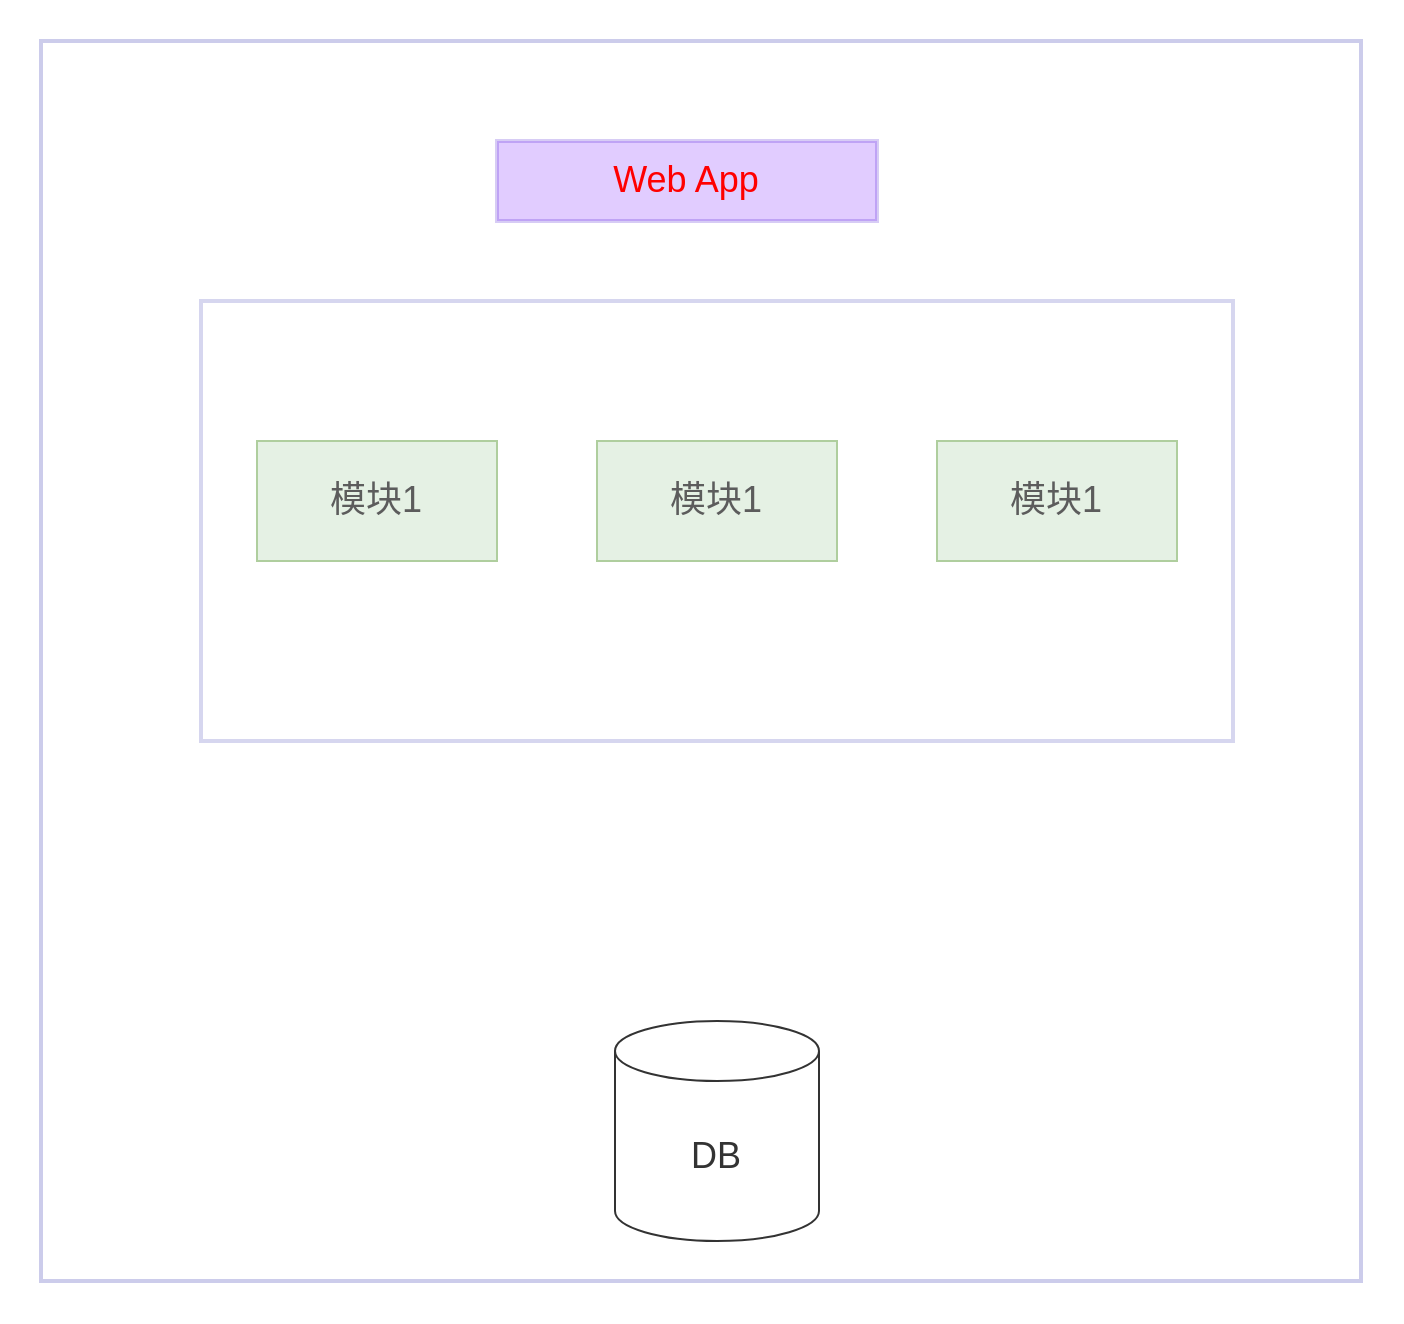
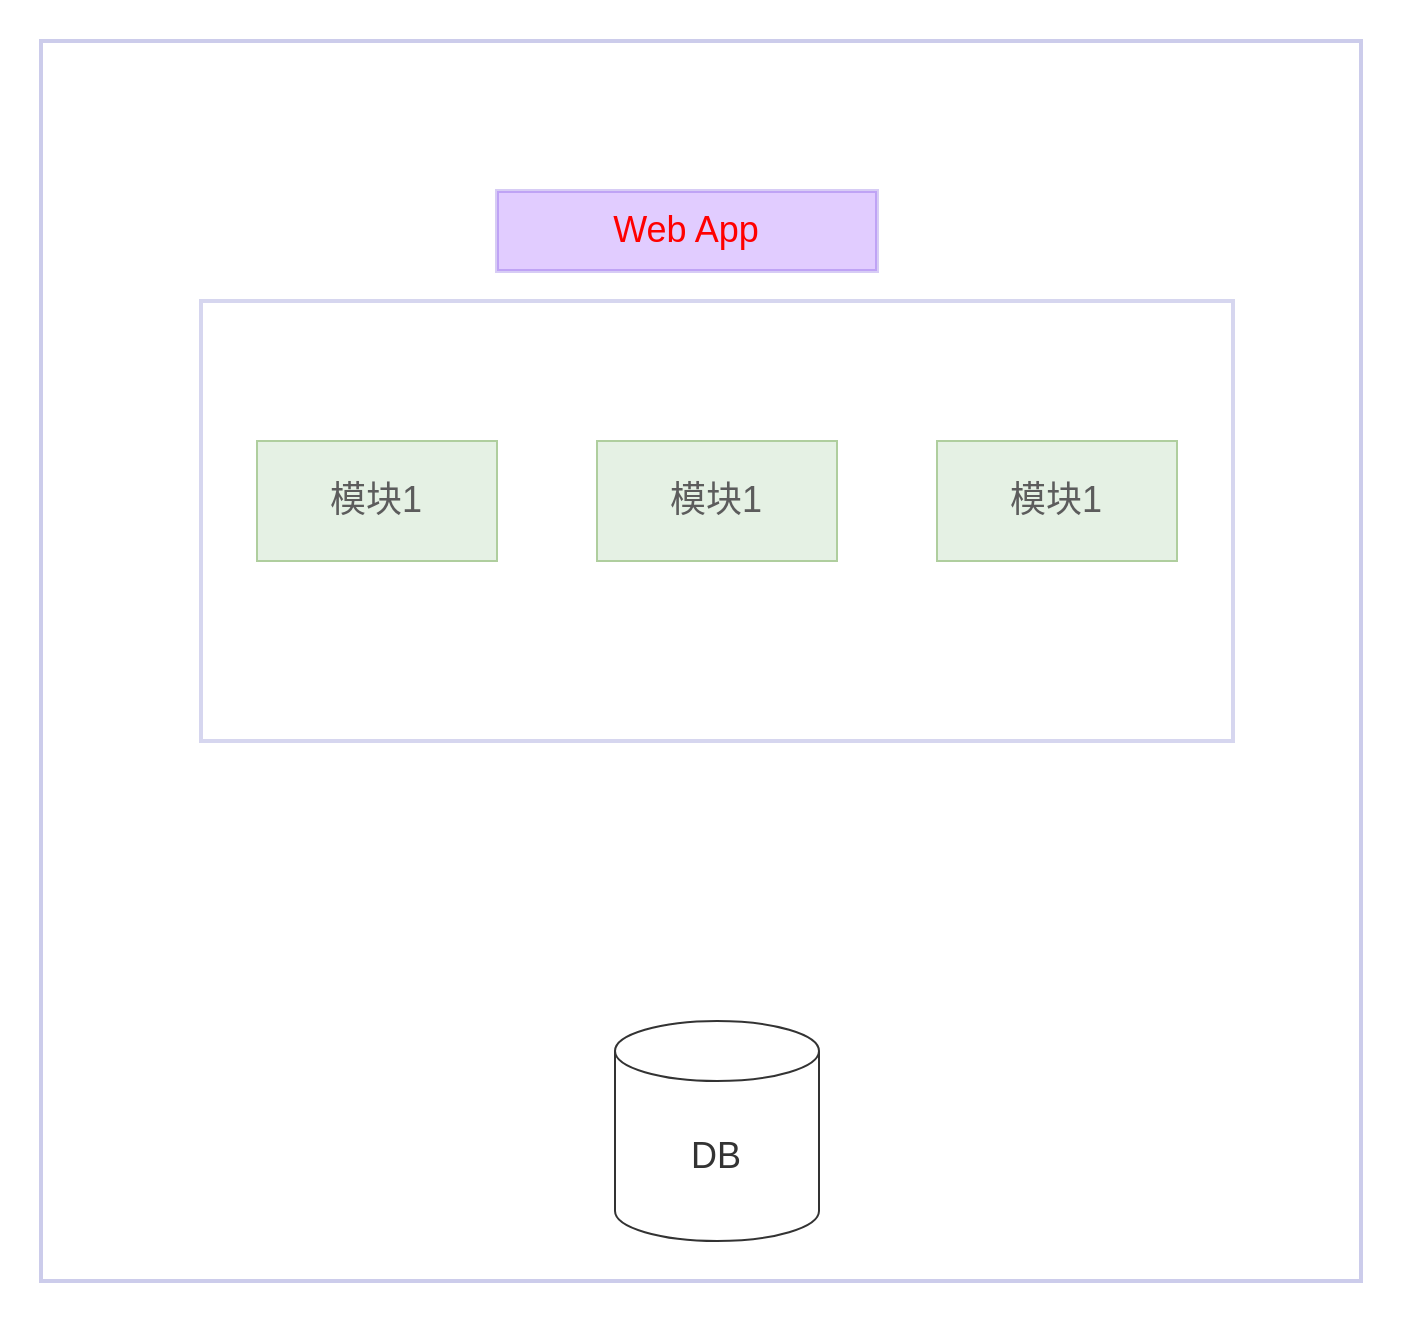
(687, 181) -> (687, 231)
